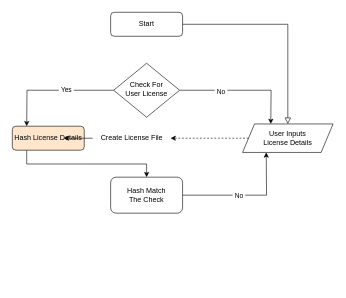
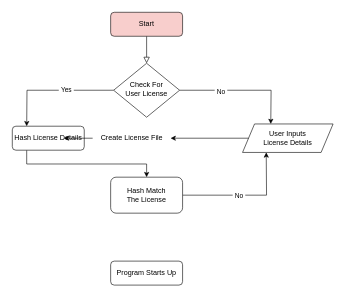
(147, 24) -> (147, 24)
(282, 24) -> (147, 47)
(48, 138) -> (48, 138)
(212, 138) -> (212, 138)
(147, 195) -> (147, 195)
none -> (147, 273)
